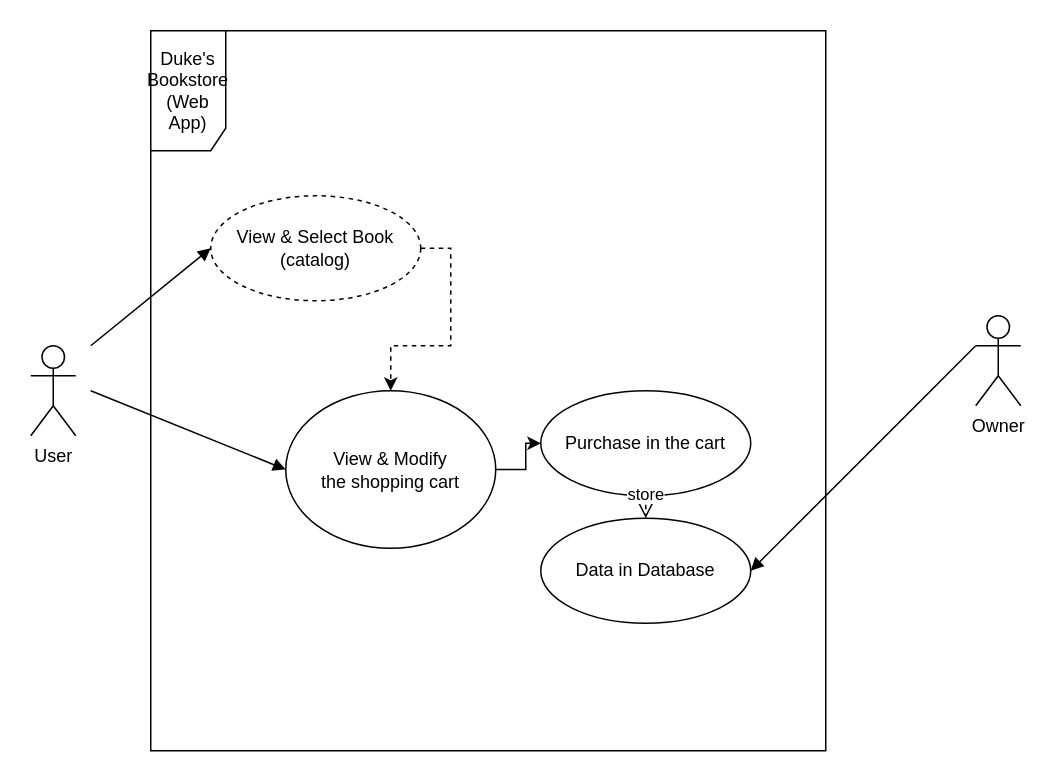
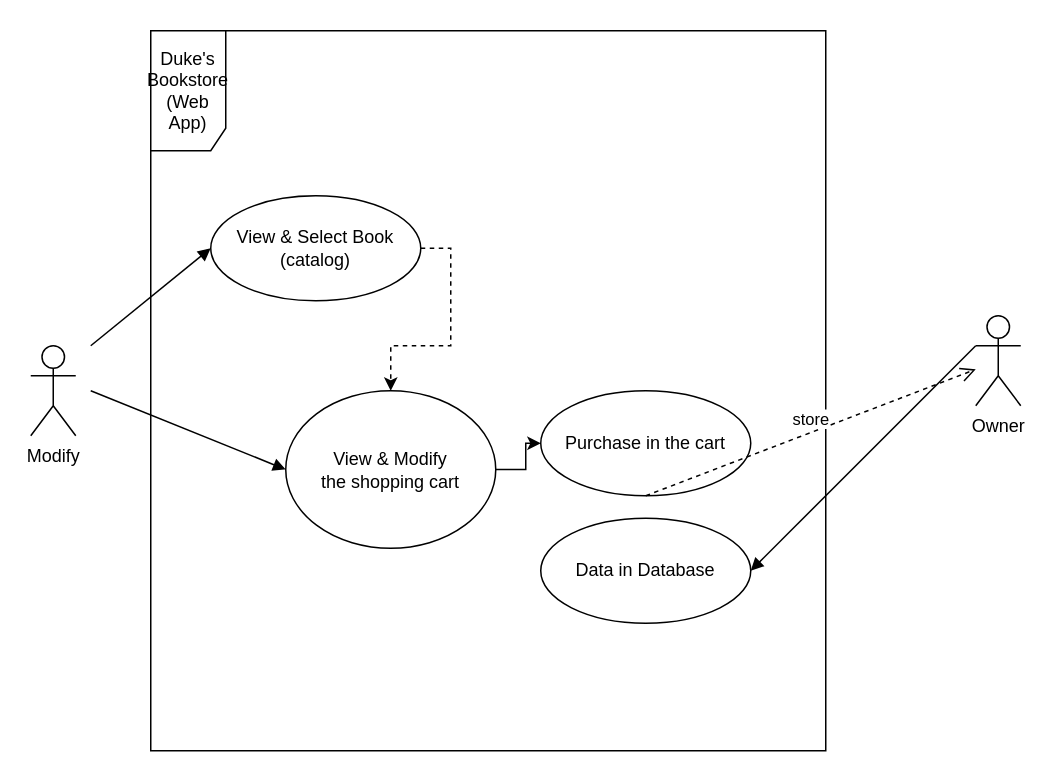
(316, 248) -> (316, 248)
(54, 457) -> (54, 457)
(646, 505) -> (788, 441)
